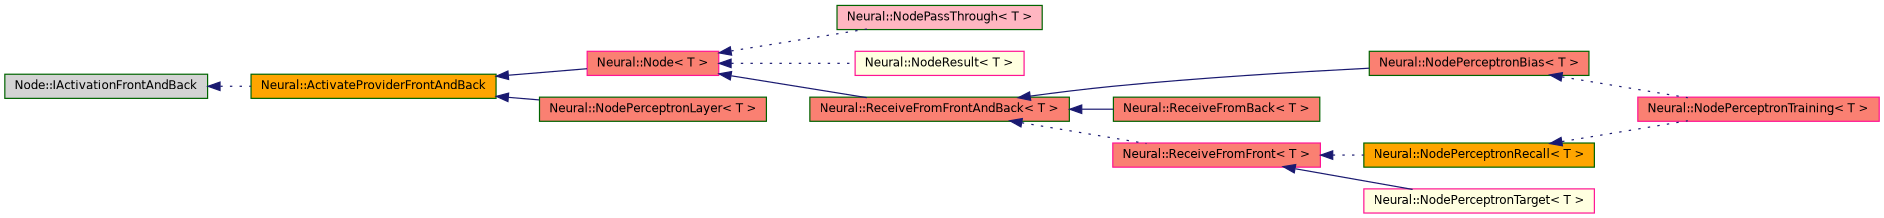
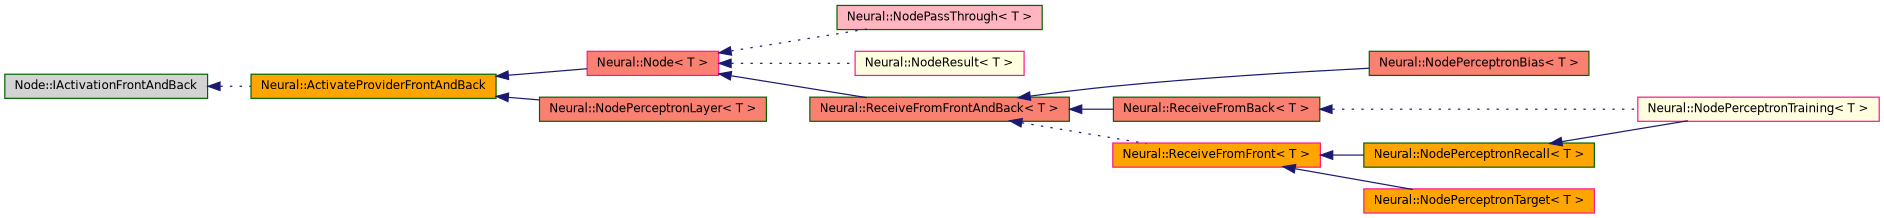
(1625, 87) -> (1485, 109)
(1759, 109) -> (1759, 109)
(1625, 131) -> (1625, 131)
(1217, 155) -> (1217, 155)
(1348, 155) -> (1348, 155)
(1479, 201) -> (1479, 201)
